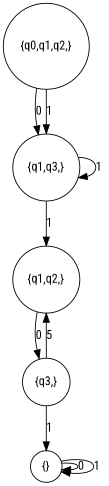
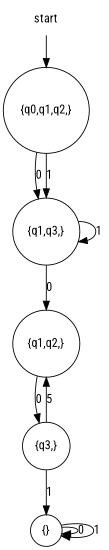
none -> (46, 19)
(49, 224) -> (49, 288)
